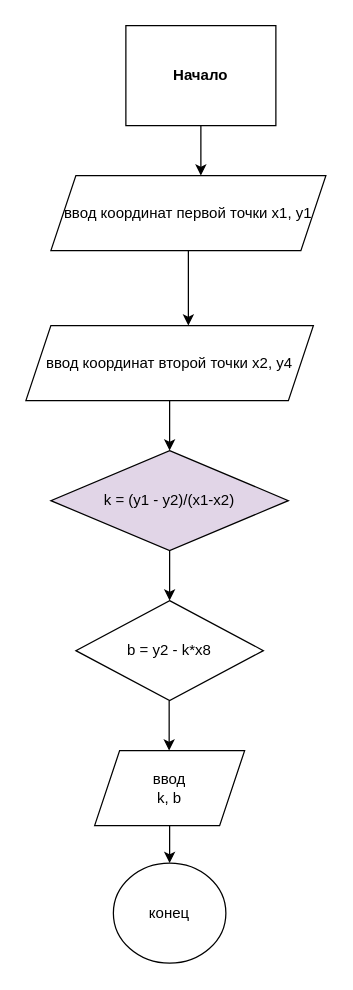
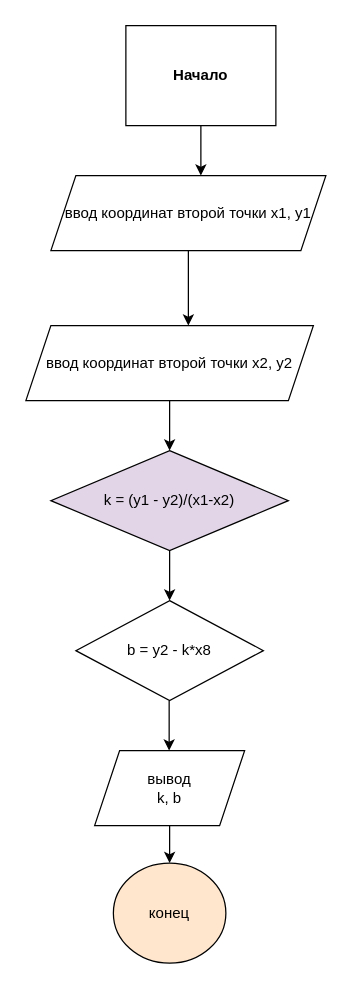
(188, 213) -> (188, 213)
(169, 363) -> (169, 363)
(169, 788) -> (169, 788)
(169, 913) -> (169, 913)
